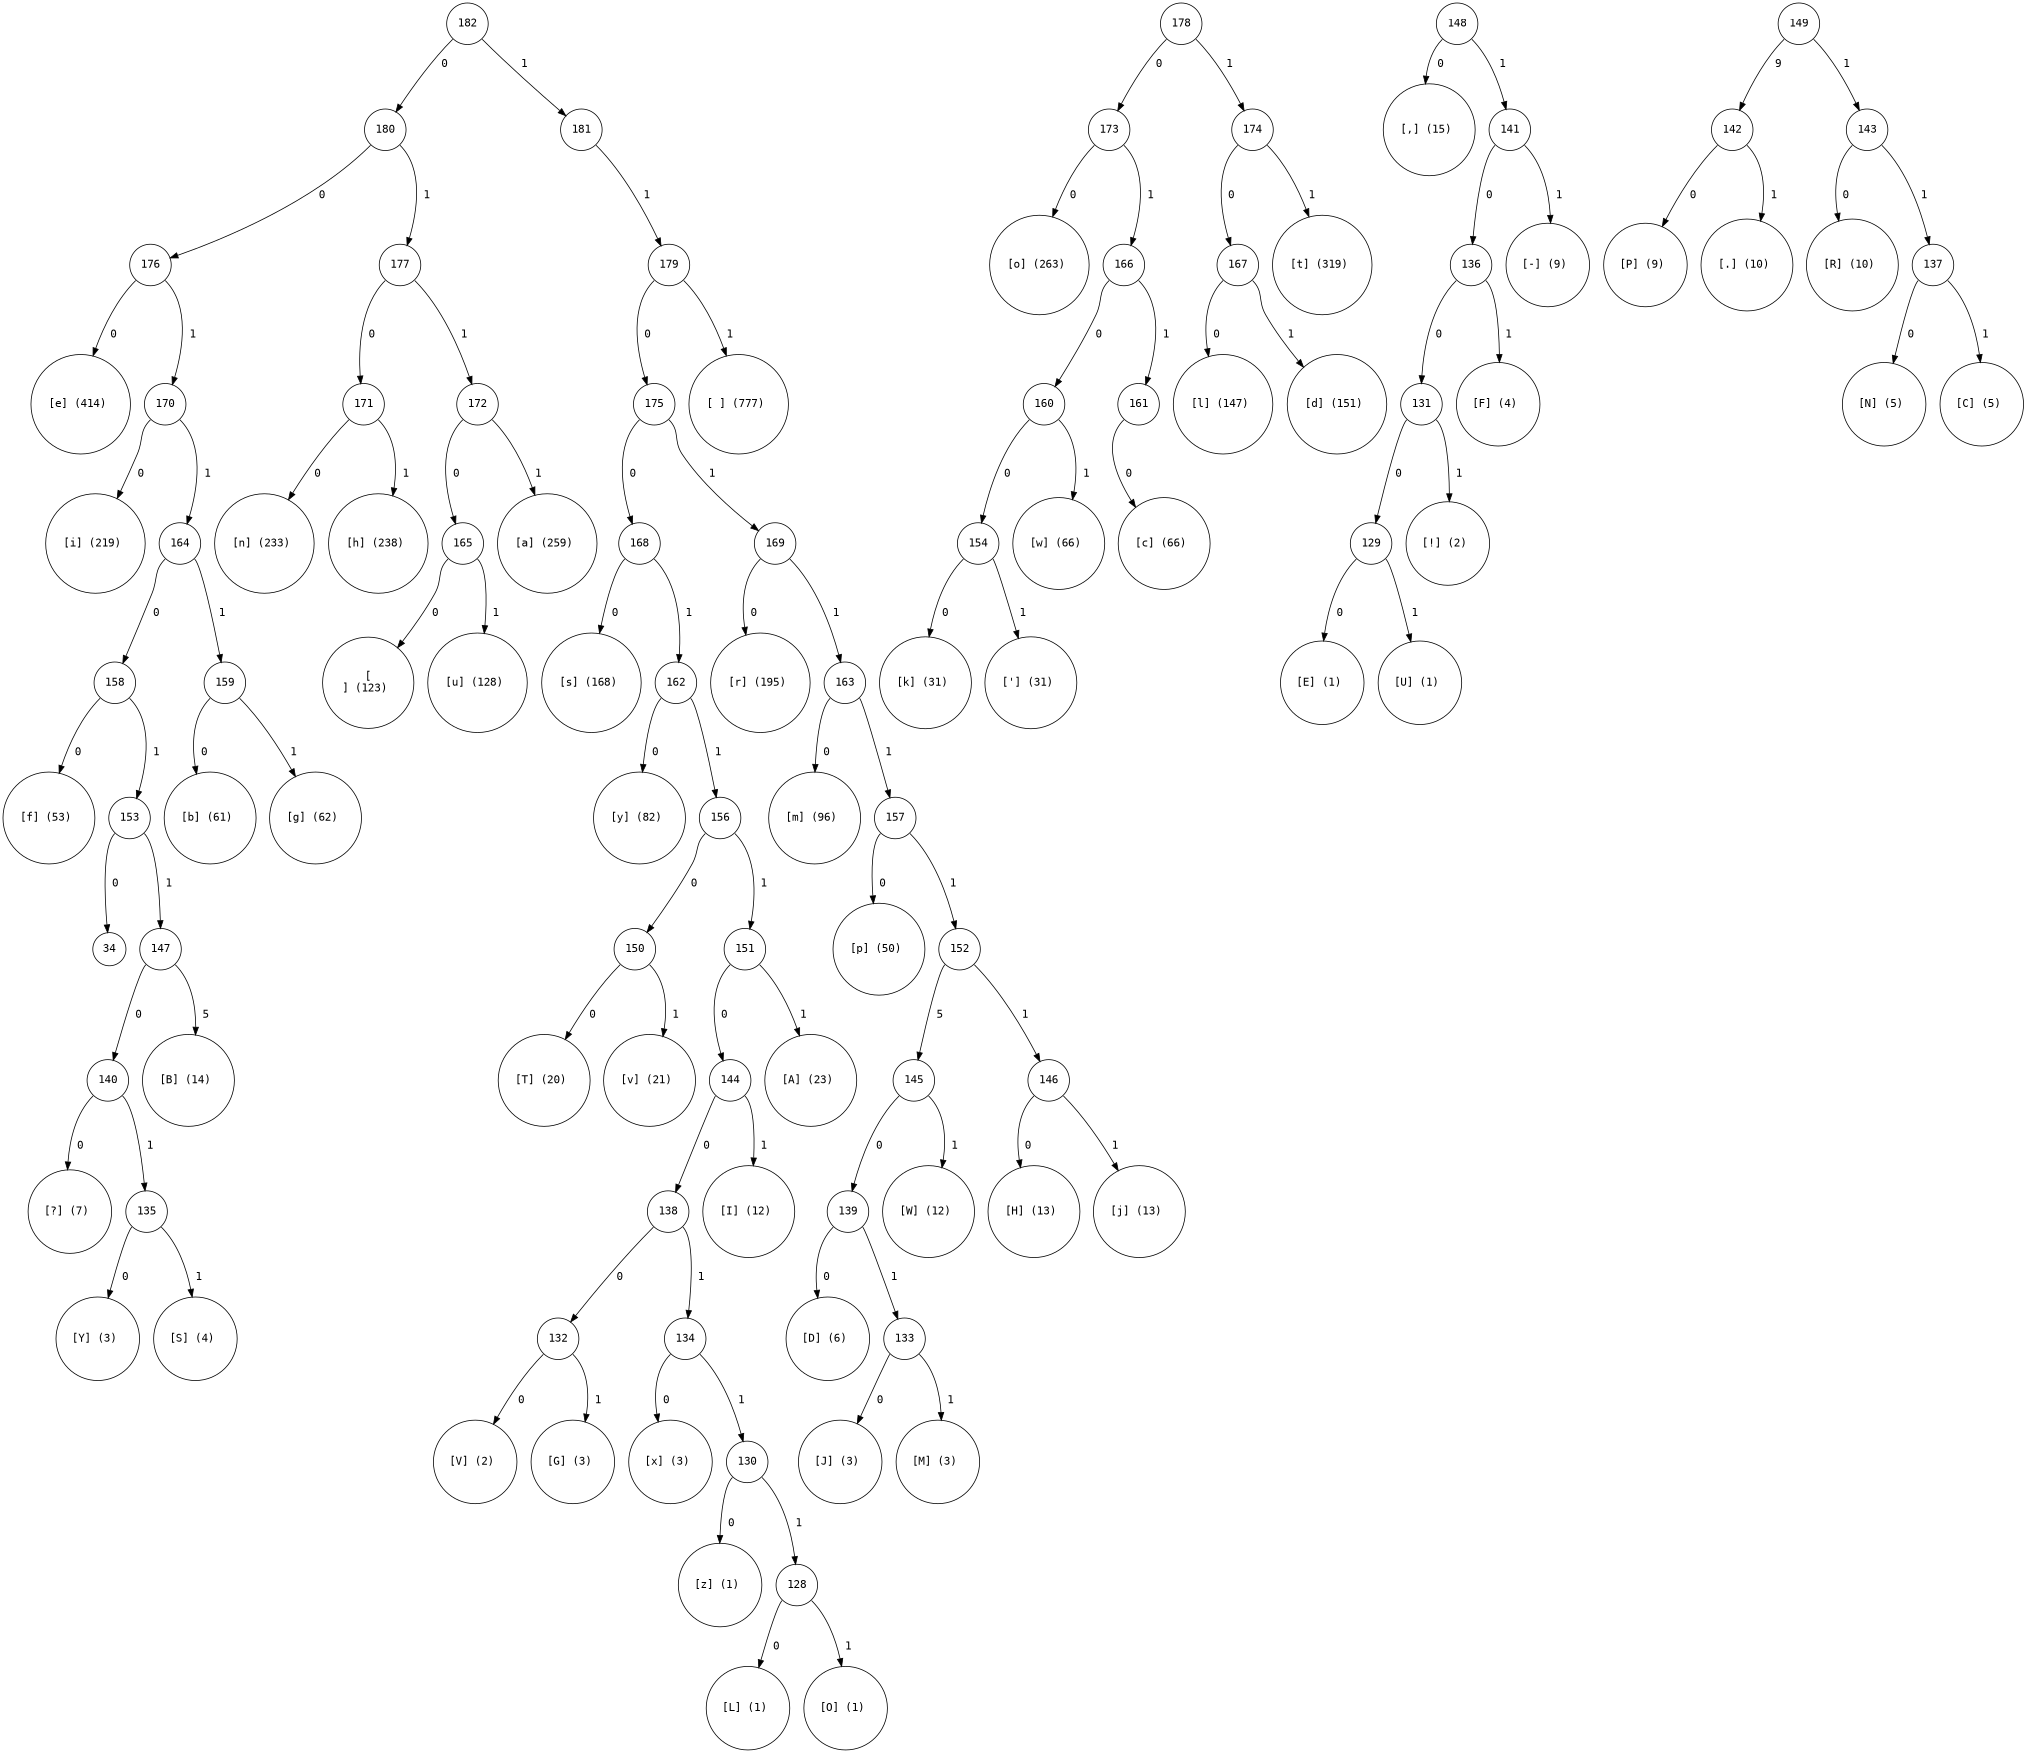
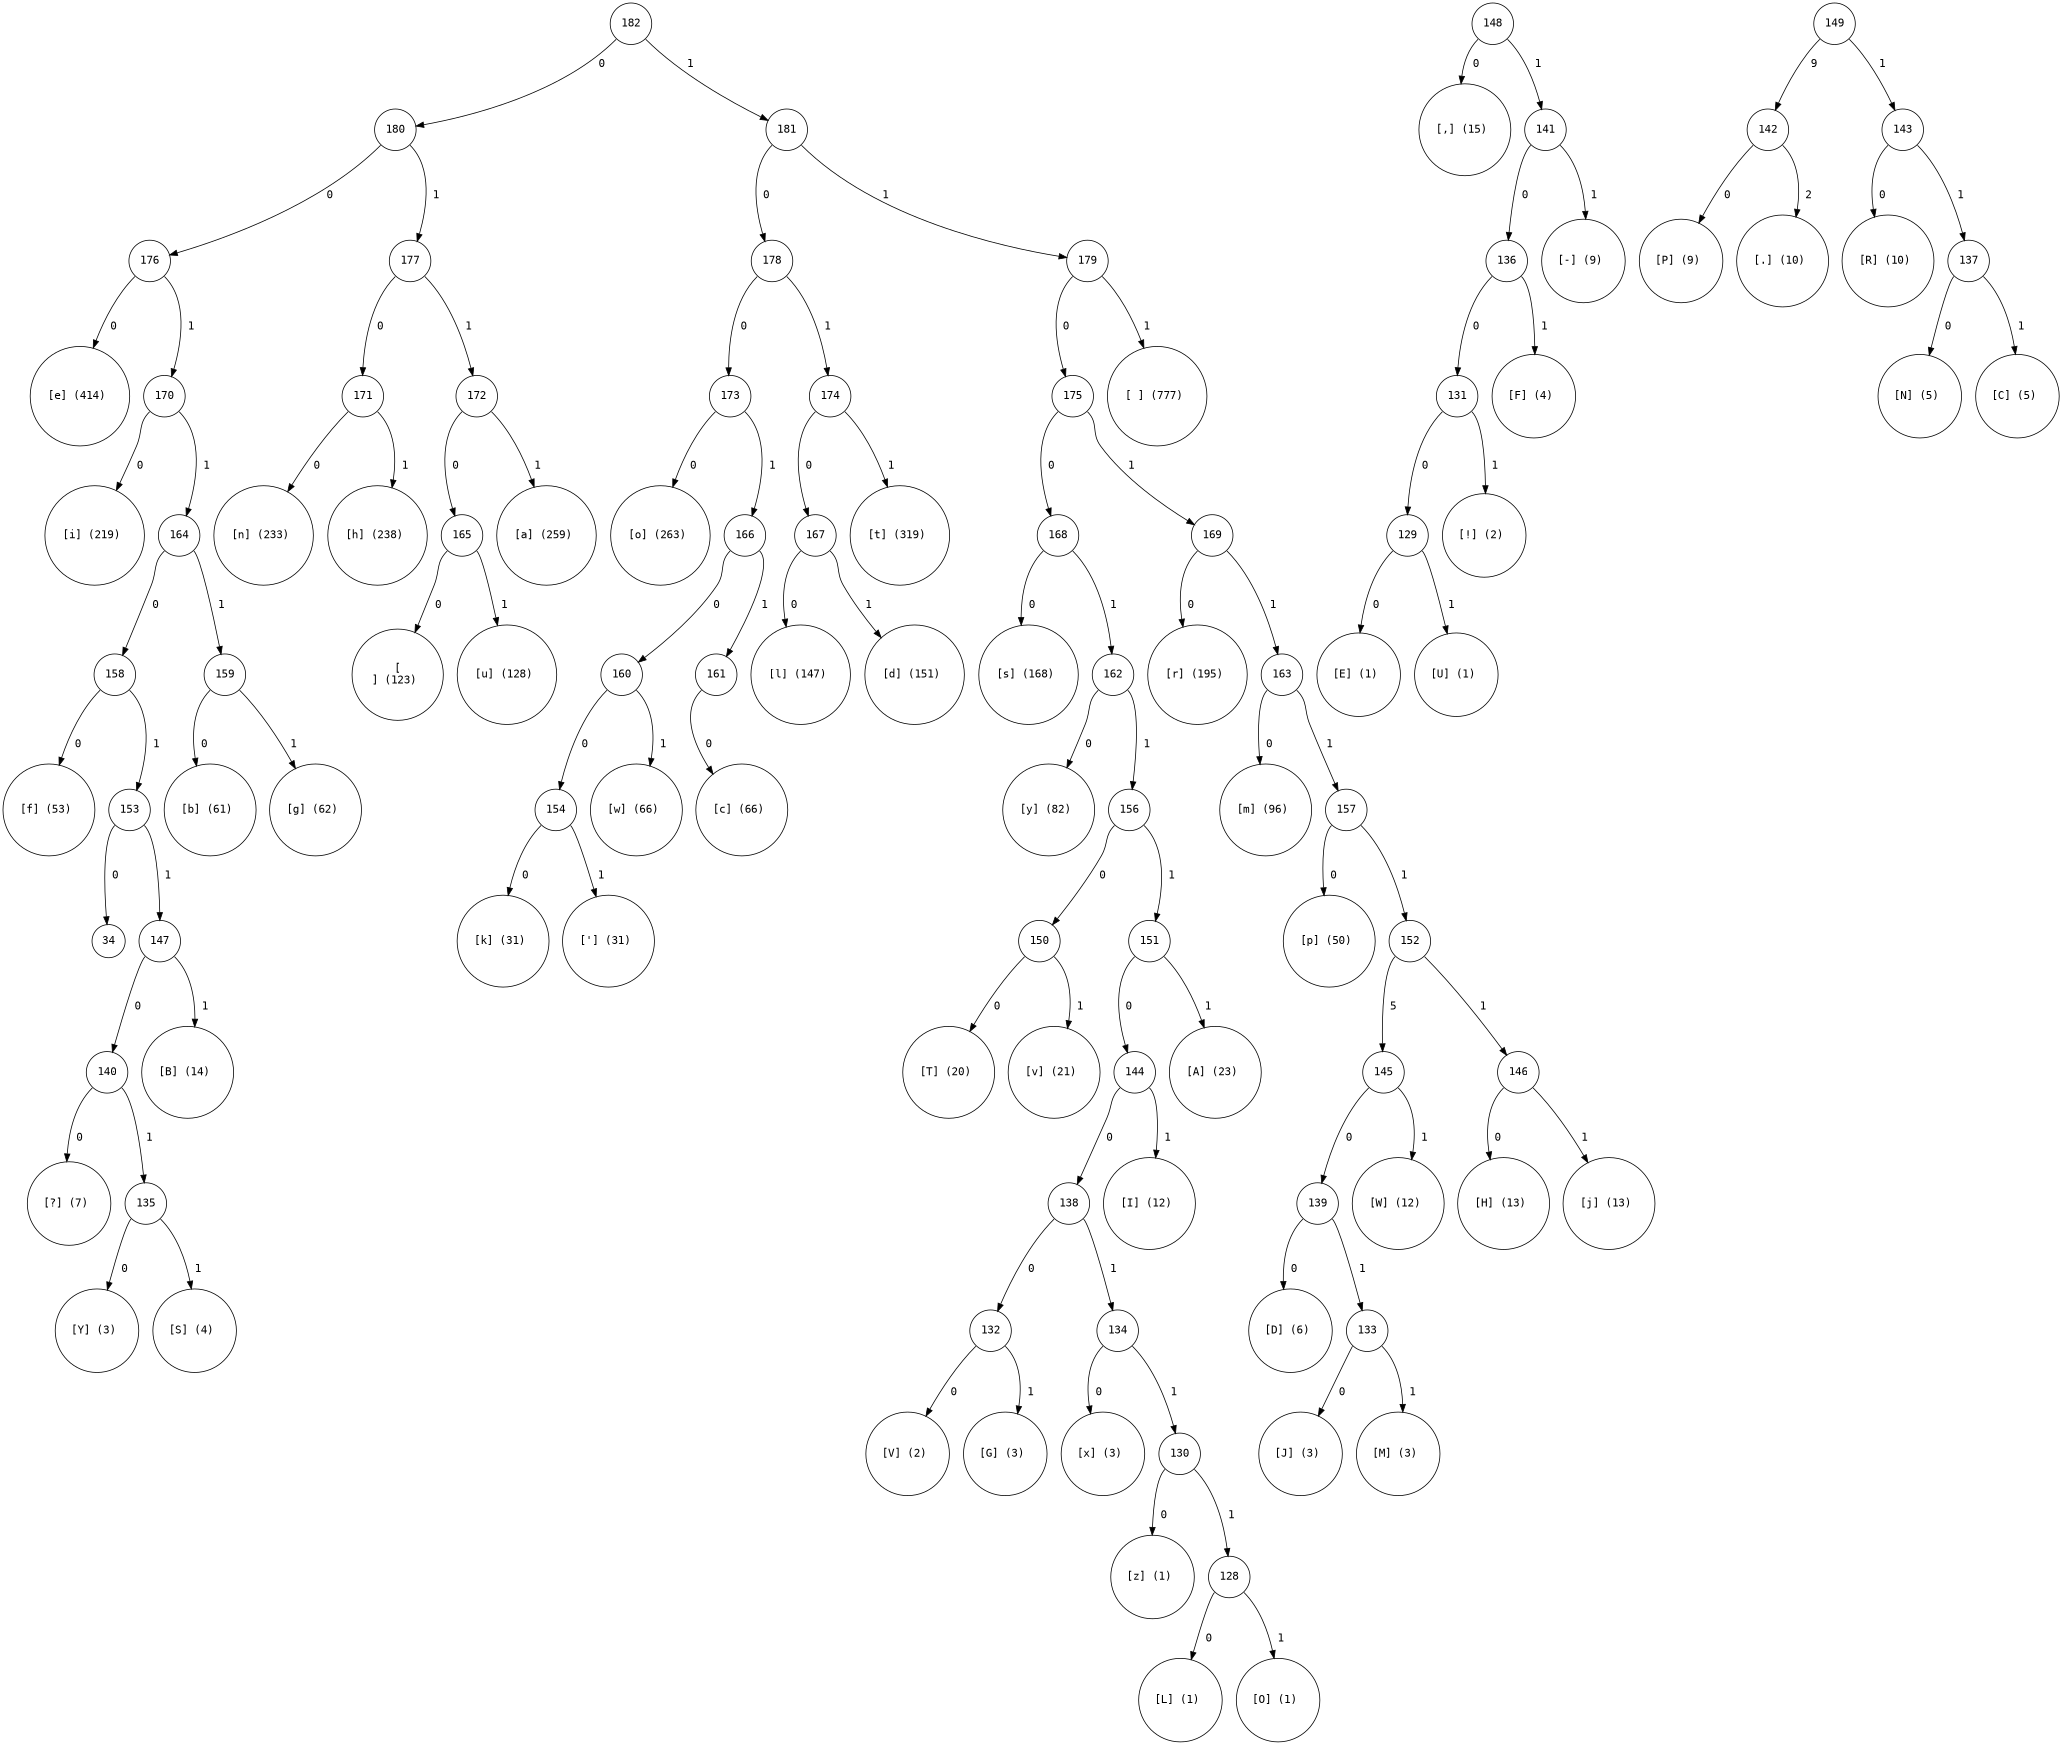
none -> (756, 188)
(1771, 195) -> (1805, 195)
(203, 1015) -> (202, 1007)
